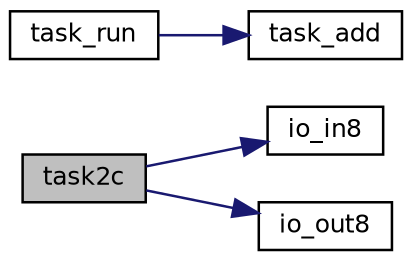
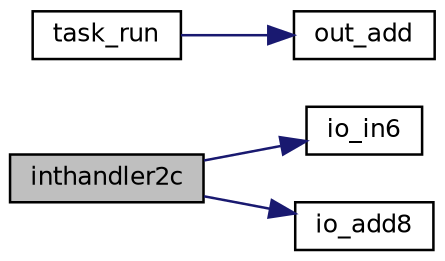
(325, 35) -> (364, 35)
(325, 131) -> (364, 131)
(84, 178) -> (107, 178)
(325, 226) -> (364, 226)
